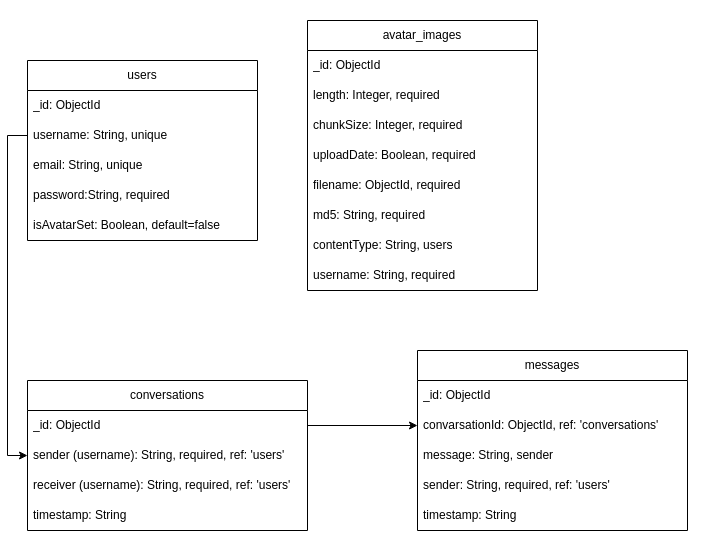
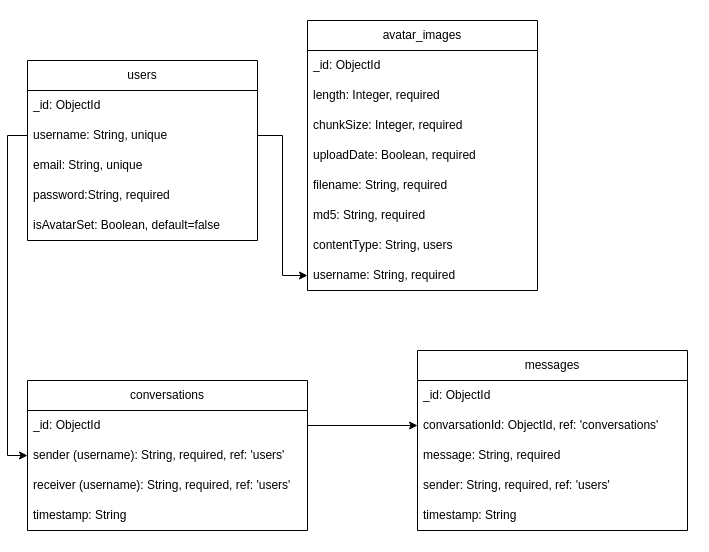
(397, 186) -> (388, 186)
none -> (283, 203)
(493, 456) -> (498, 456)
